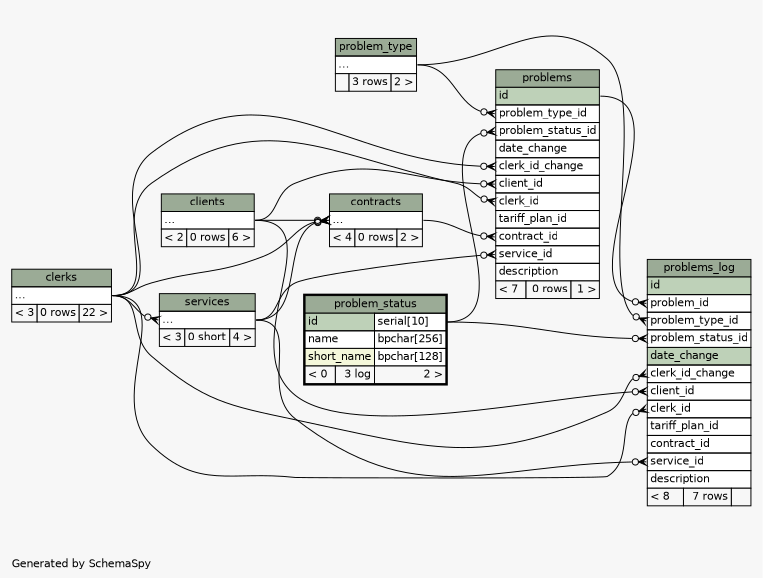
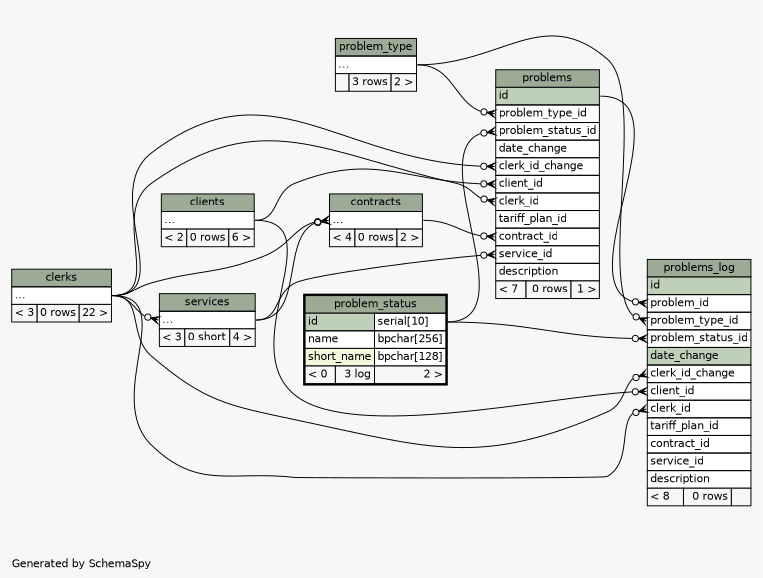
(285, 220) -> none
(399, 470) -> none
(710, 497) -> (710, 497)
